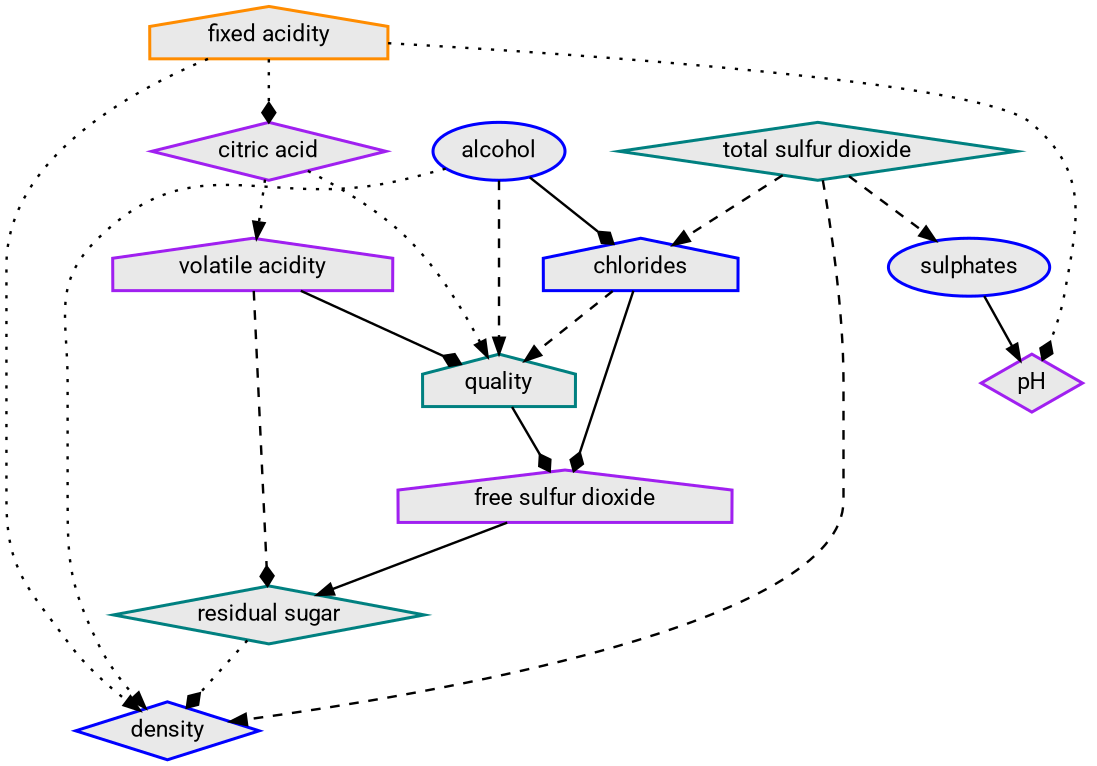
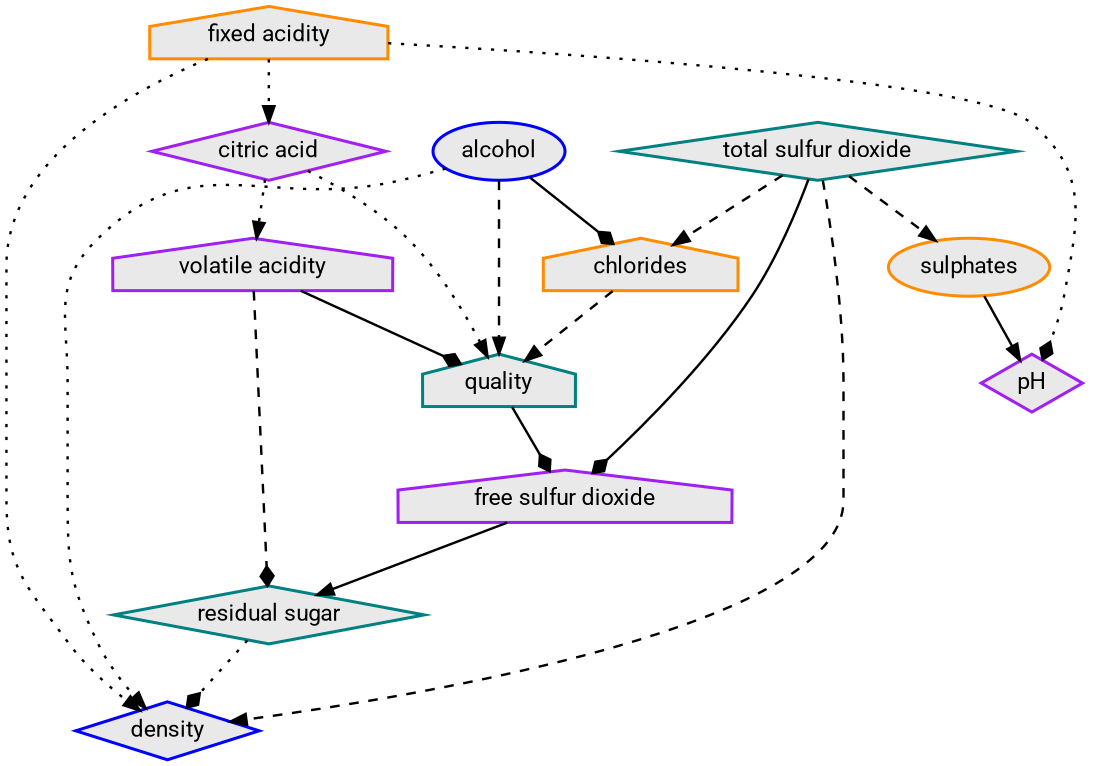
(269, 83) -> (269, 83)
(641, 267) -> (641, 267)
(969, 267) -> (969, 267)
(607, 372) -> (726, 332)
